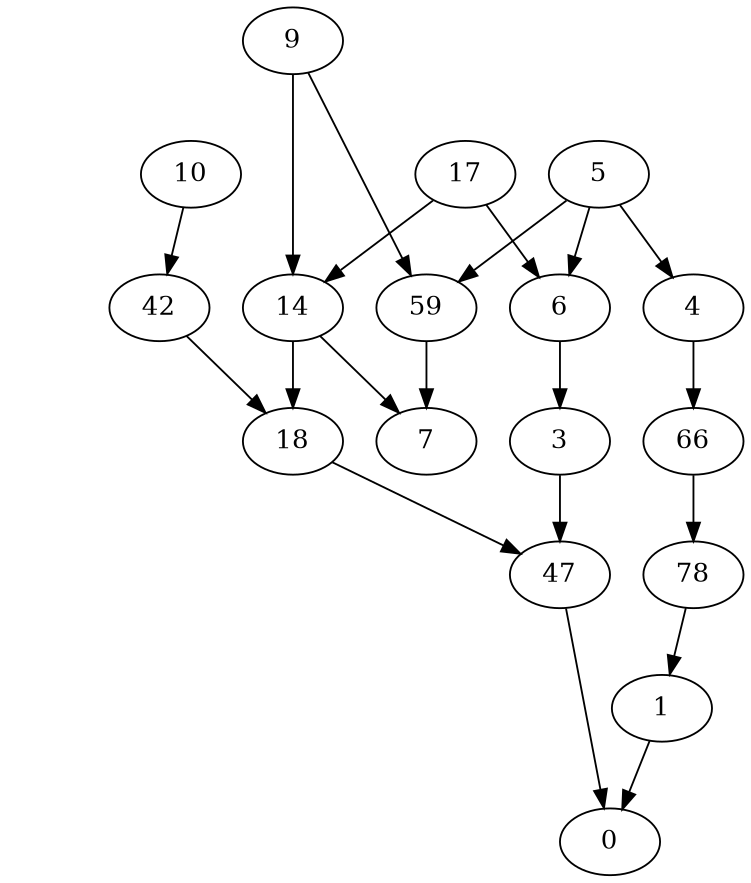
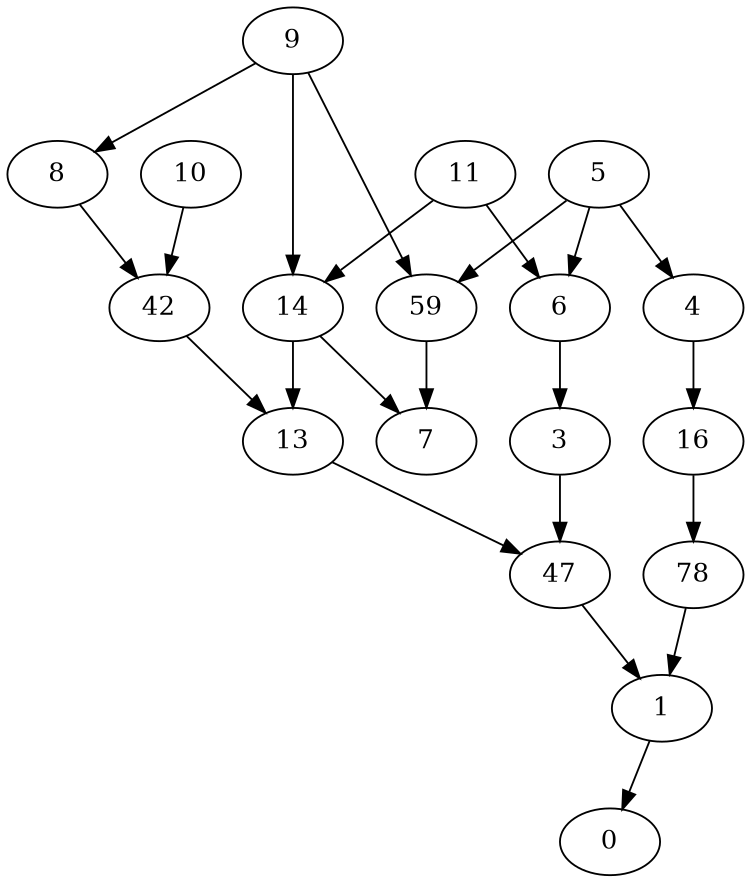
none -> (57, 174)
(465, 174) -> (465, 174)
(293, 441) -> (293, 441)
(693, 441) -> (693, 441)
(583, 699) -> (605, 634)
